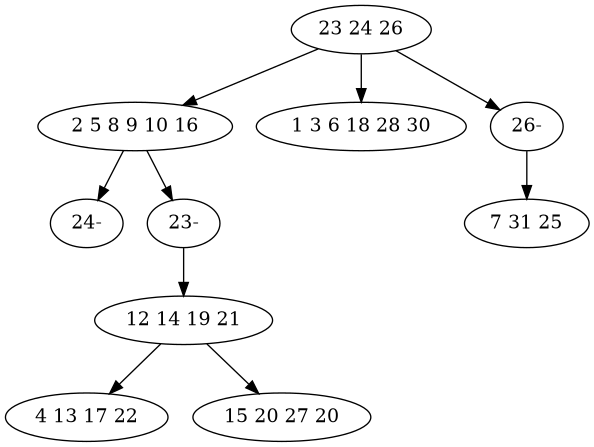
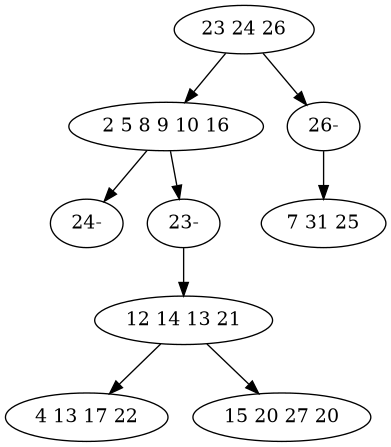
(361, 127) -> none
(184, 320) -> (184, 320)
